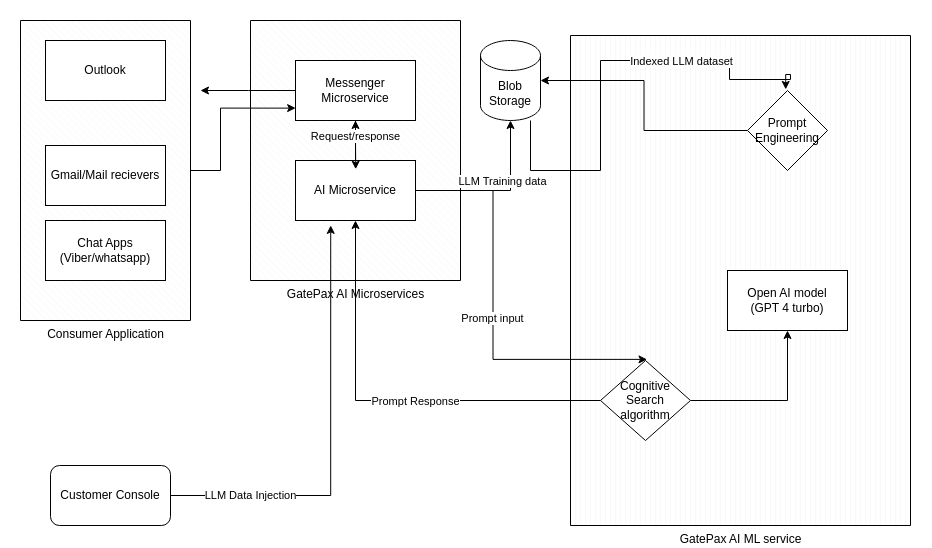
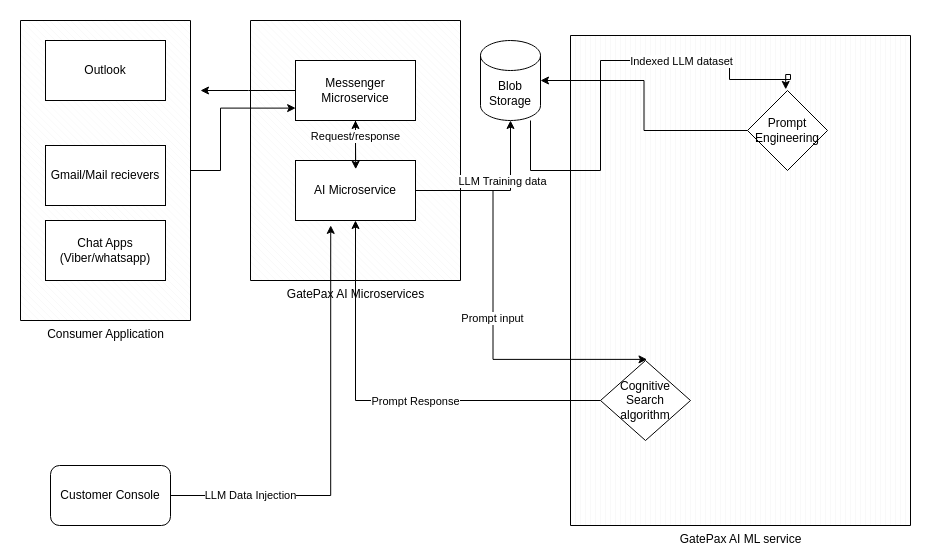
(788, 301) -> none
(788, 389) -> none
